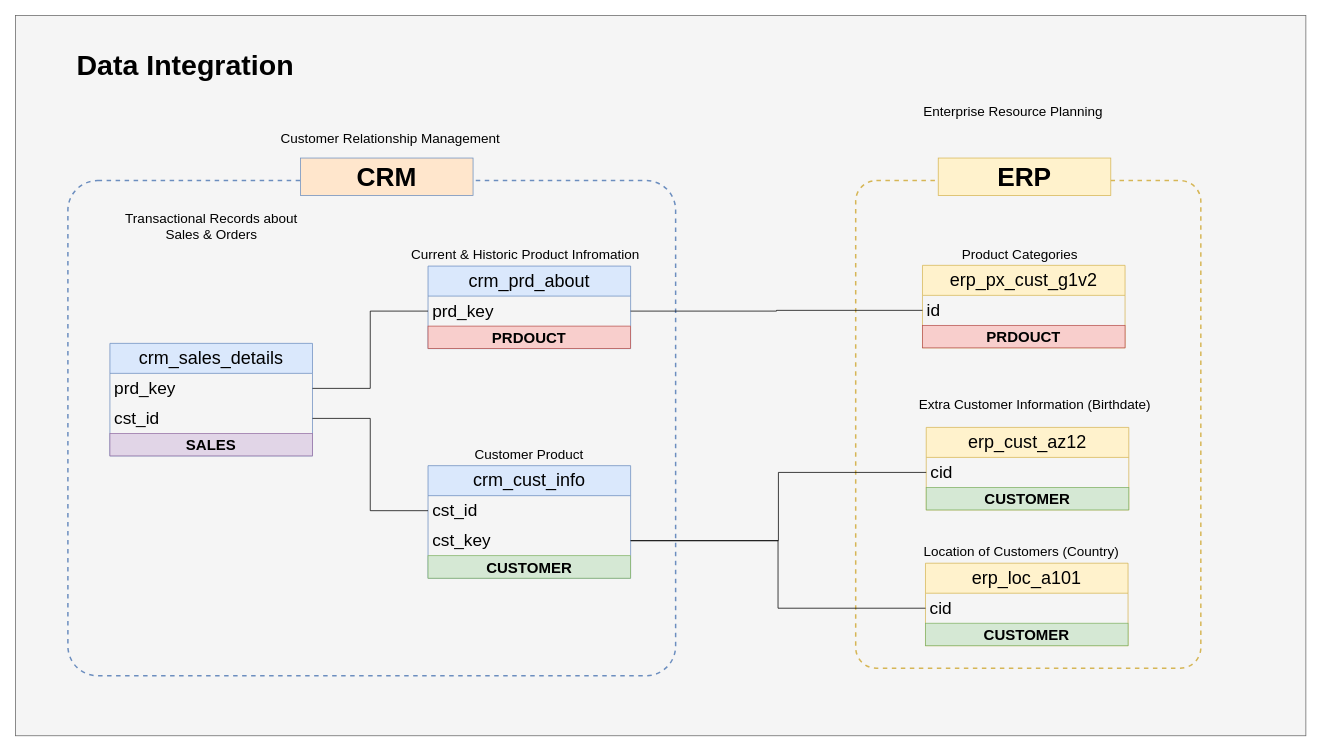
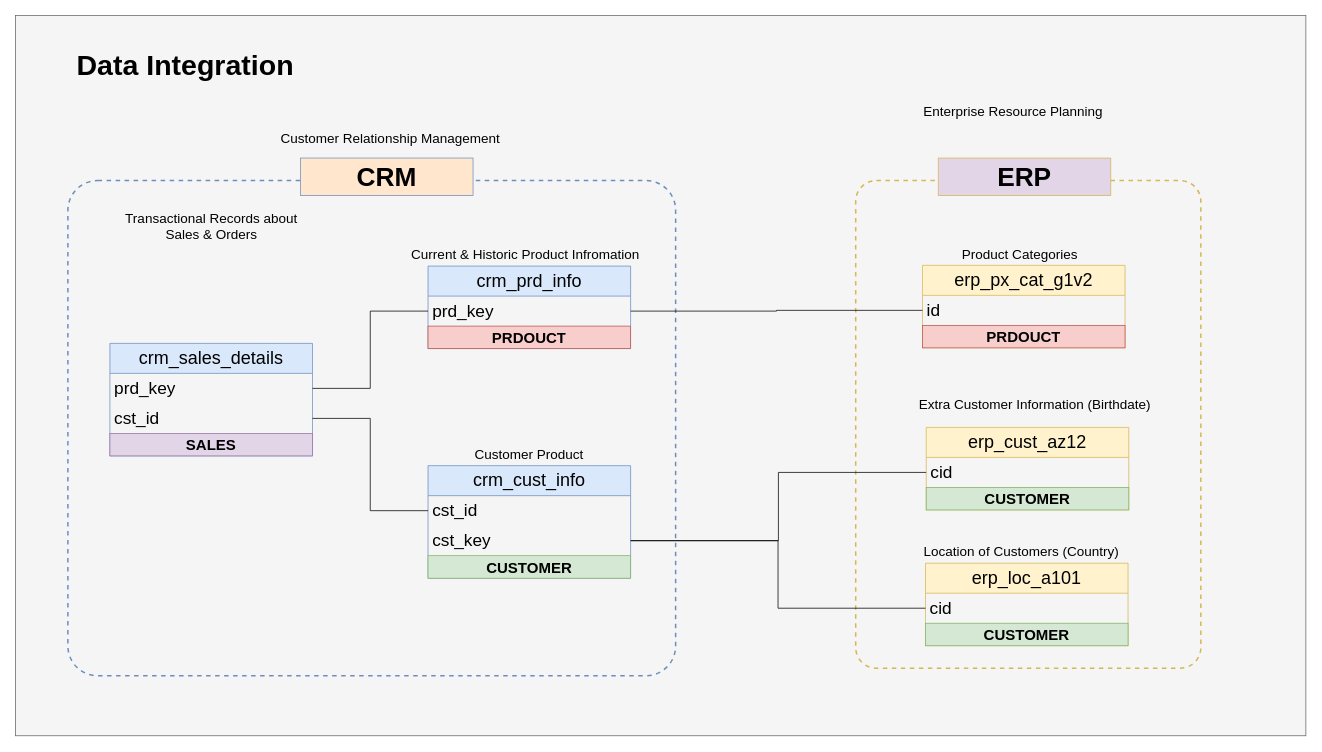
(1024, 177) -> (1024, 177)
(1023, 280) -> (1023, 280)
(529, 281) -> (529, 281)
